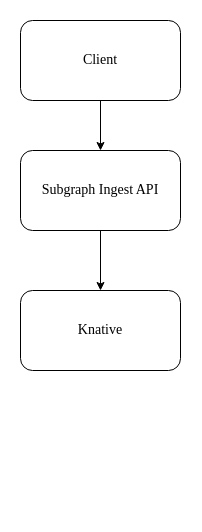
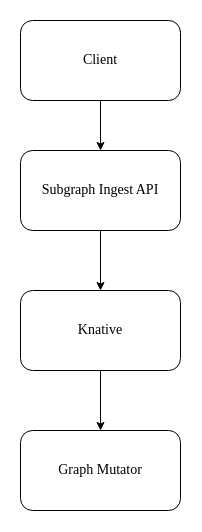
none -> (101, 397)
none -> (101, 471)
